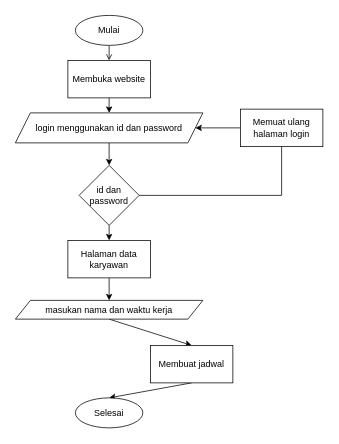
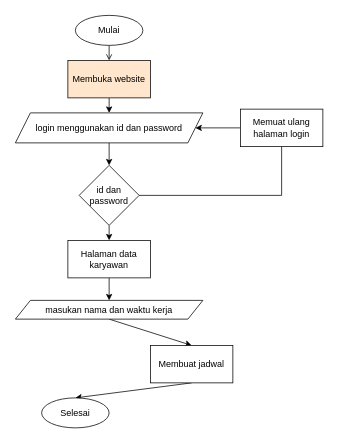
(109, 79) -> (109, 79)
(109, 413) -> (75, 413)
